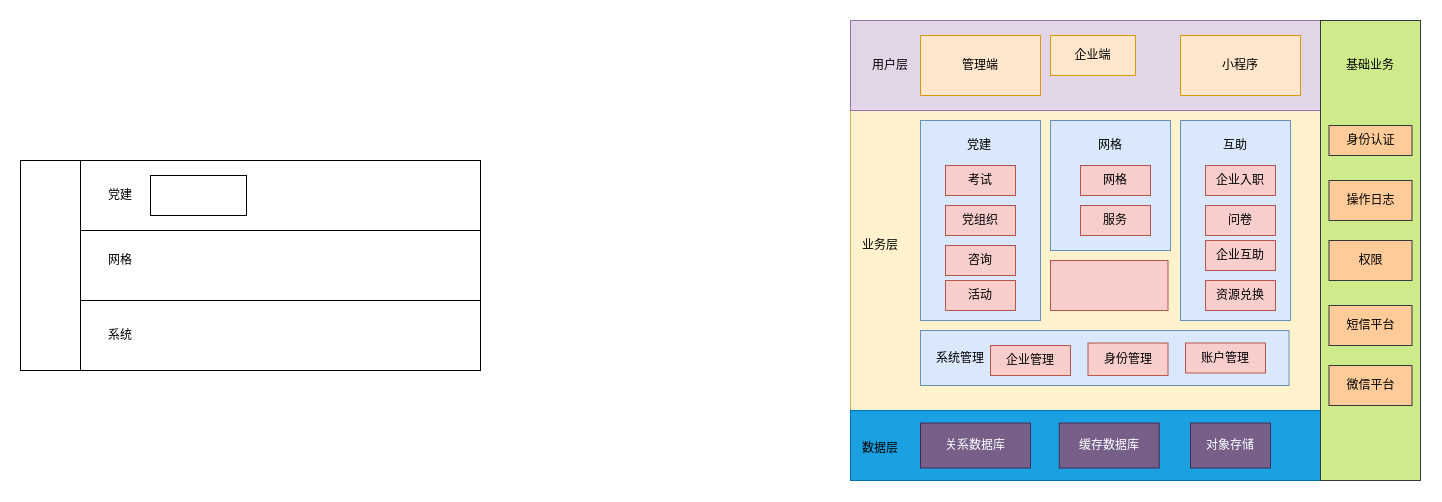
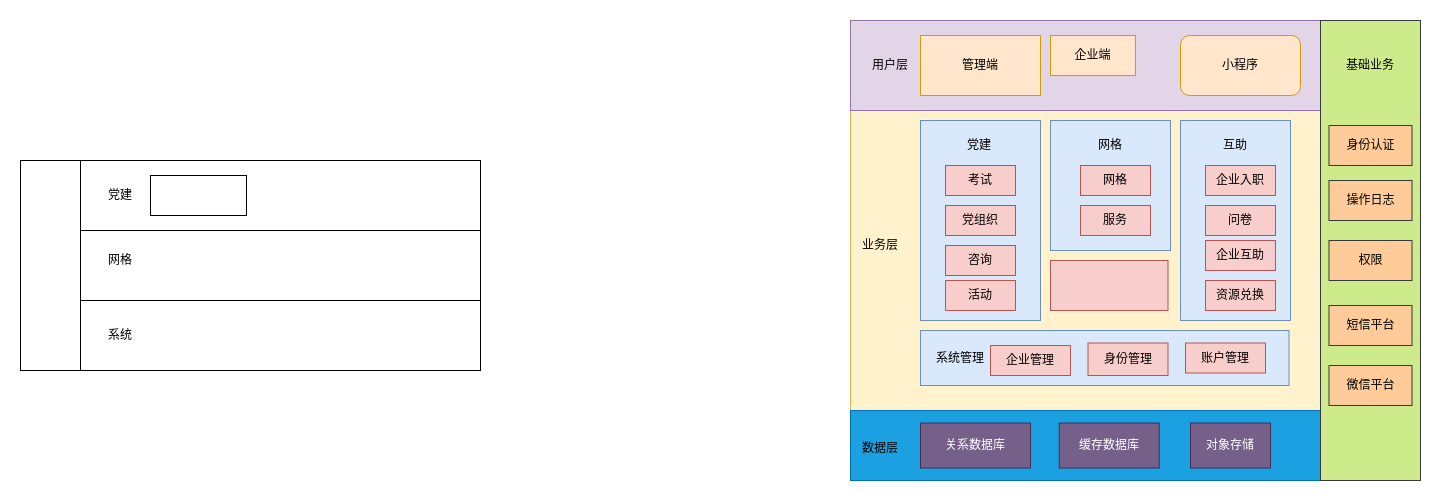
(1241, 66) -> (1241, 66)
(1371, 141) -> (1371, 146)
